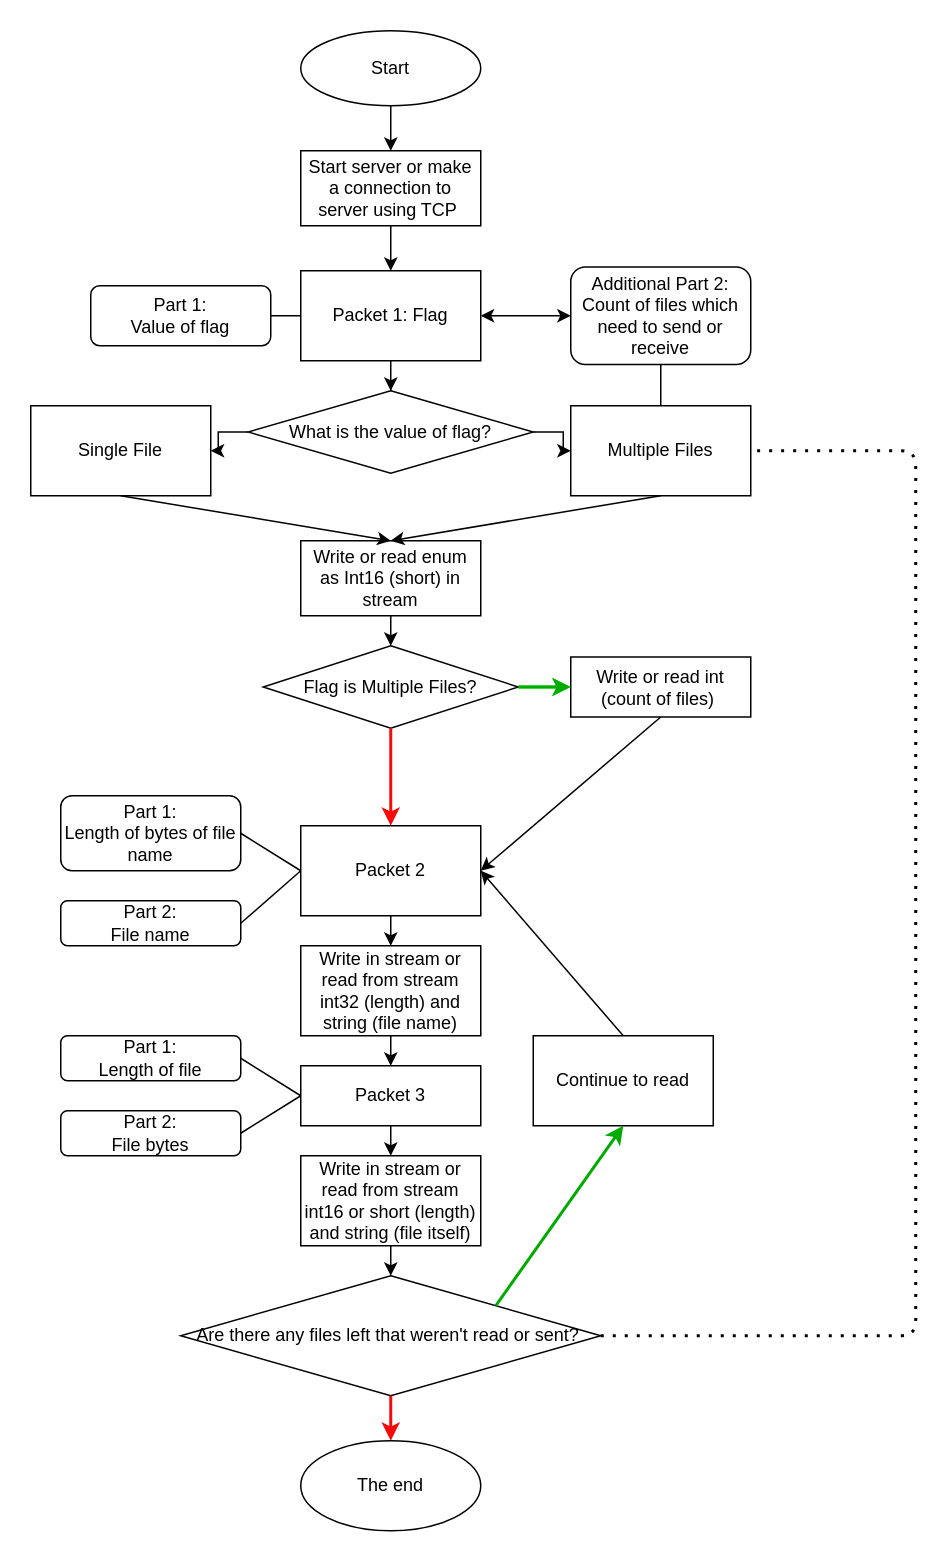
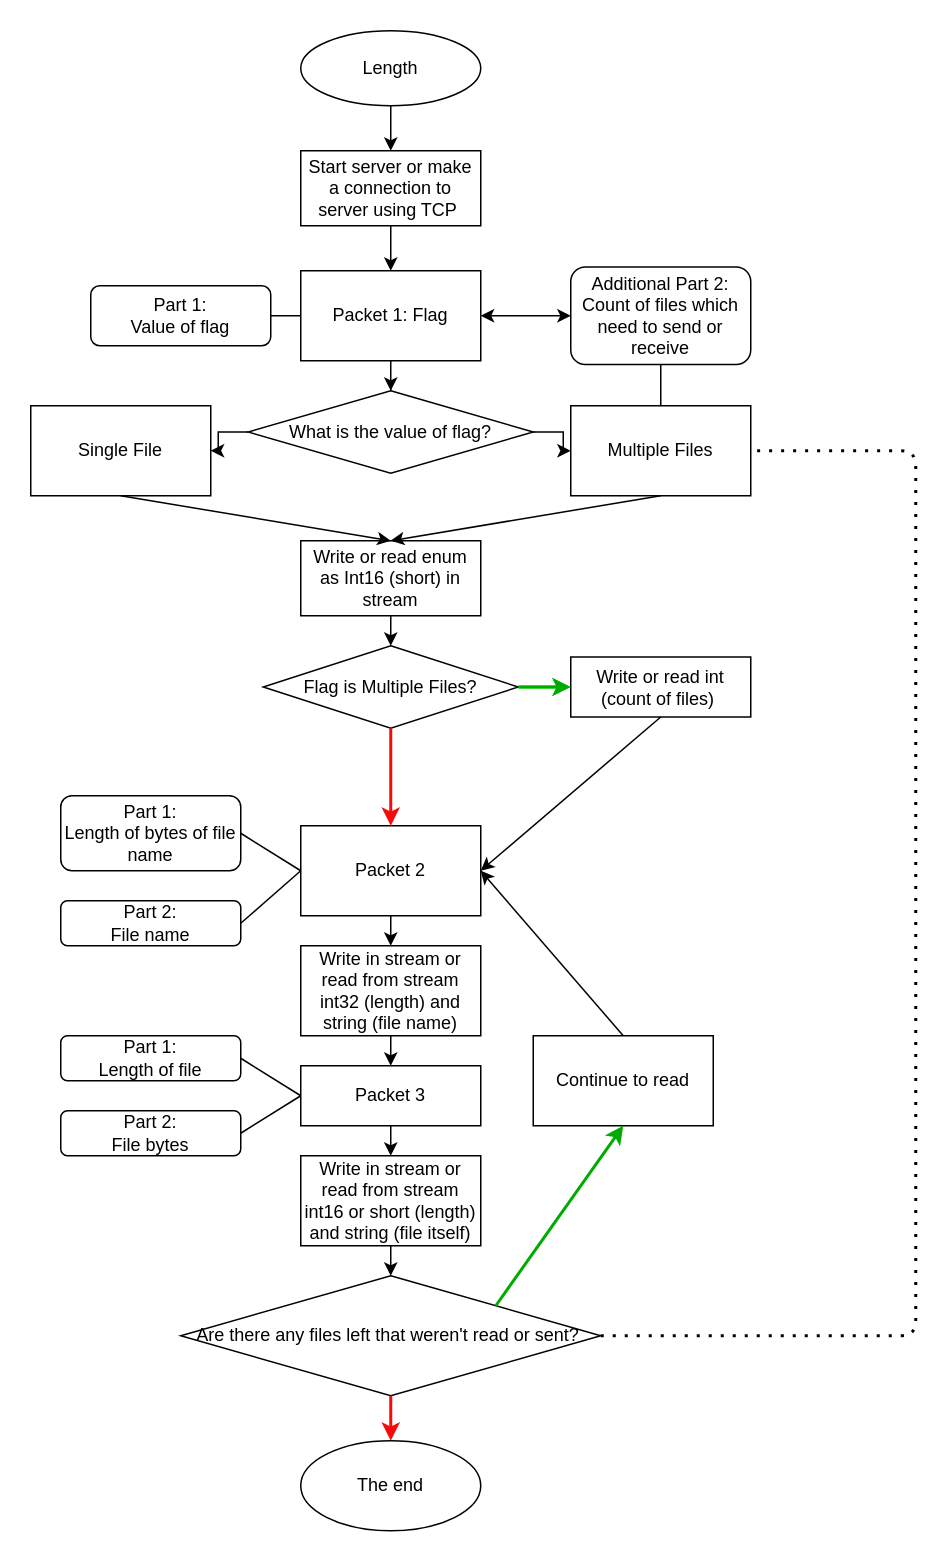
(391, 68) -> (391, 68)
